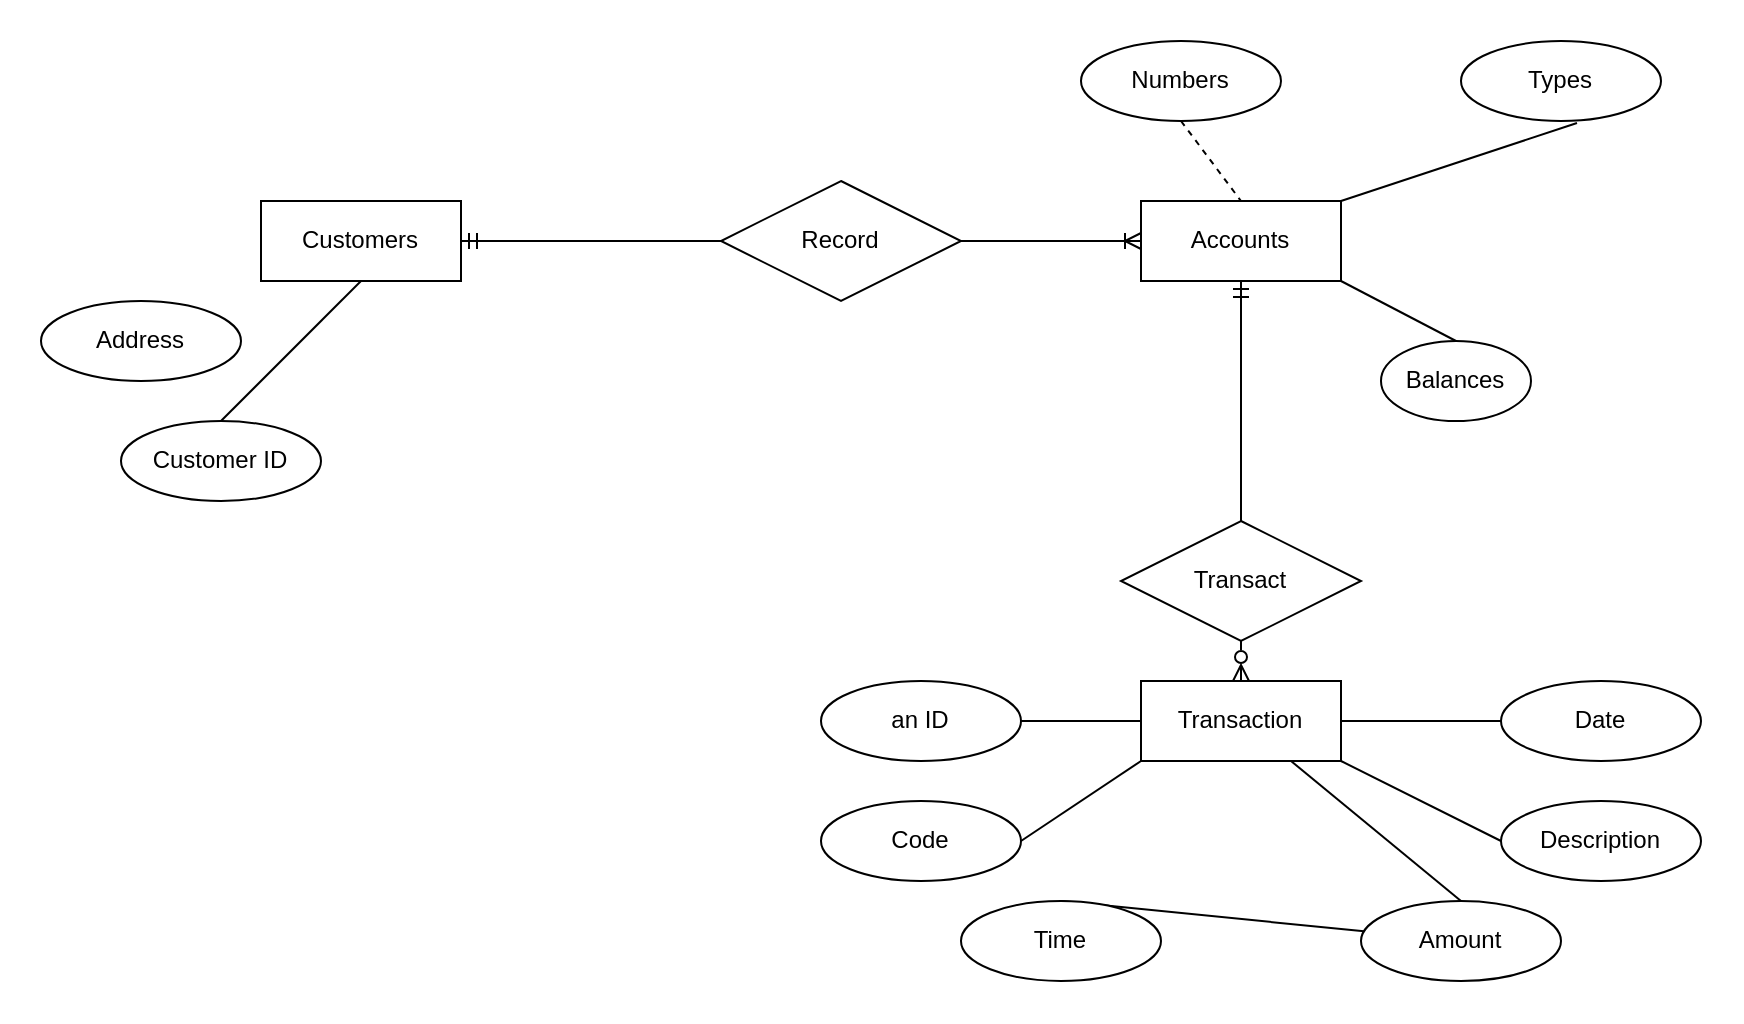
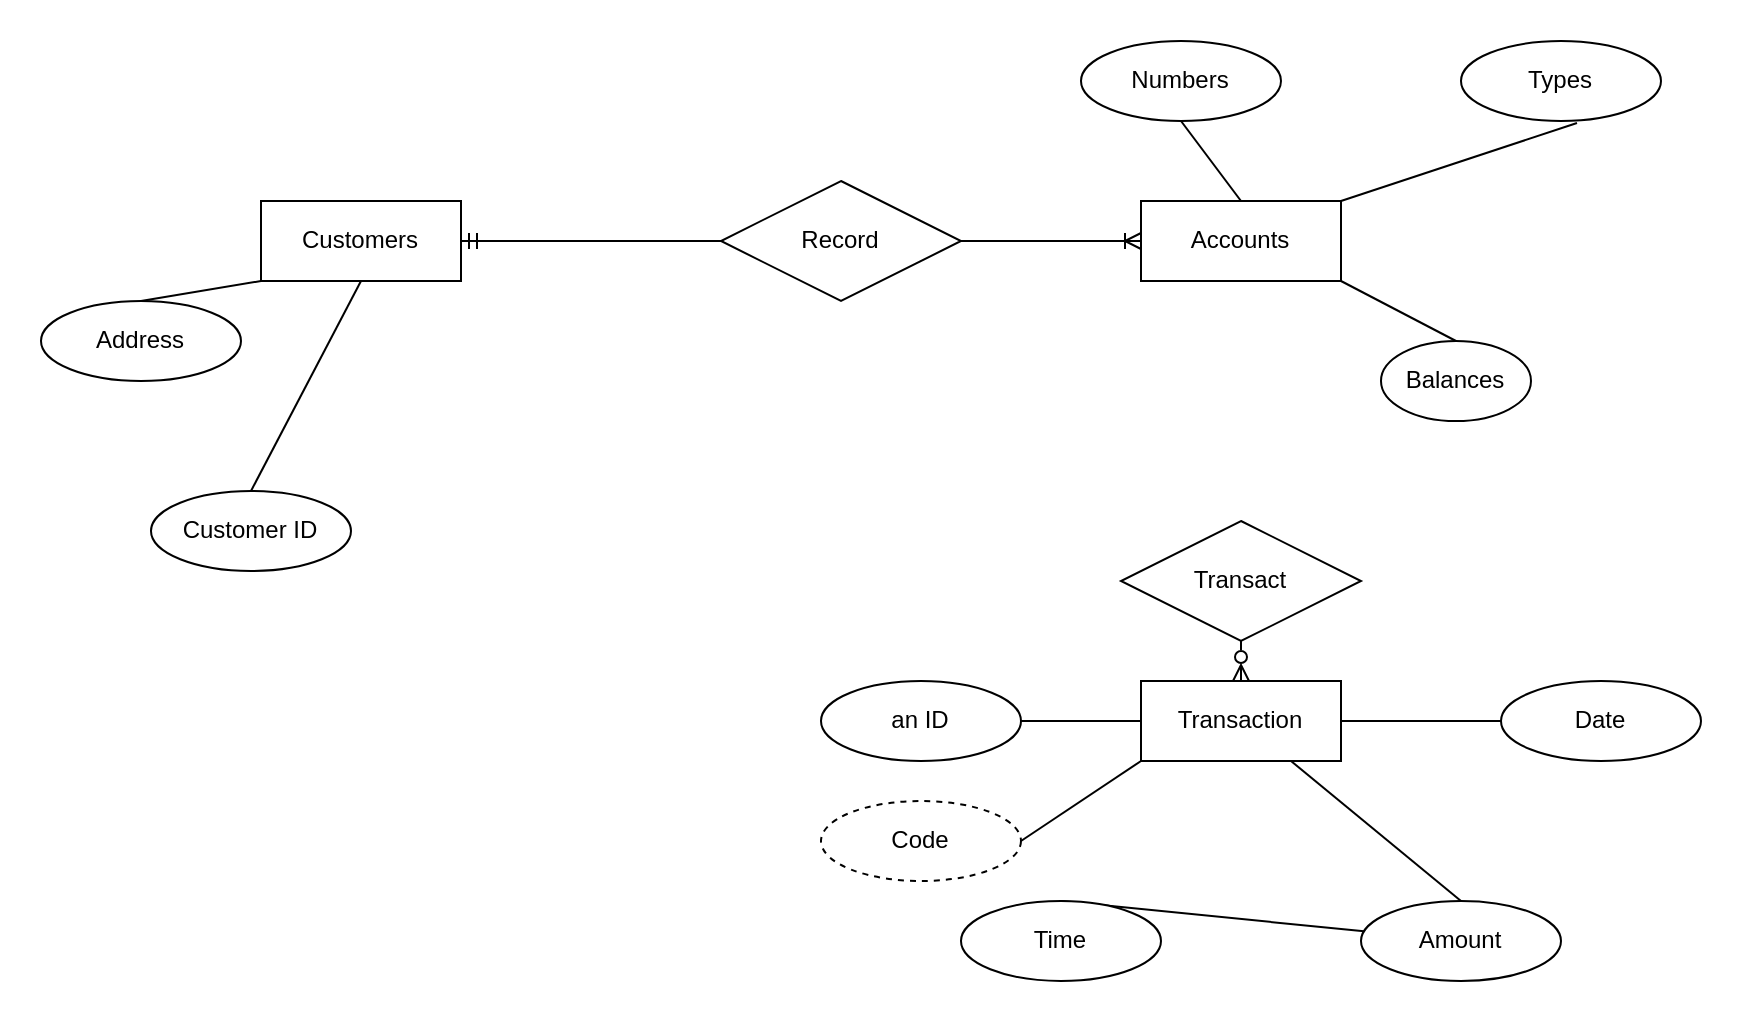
(1212, 162) -> (1212, 162)
none -> (201, 291)
(1241, 401) -> none
(221, 461) -> (251, 531)
(1421, 801) -> none
(921, 841) -> (921, 841)
(1601, 841) -> none
